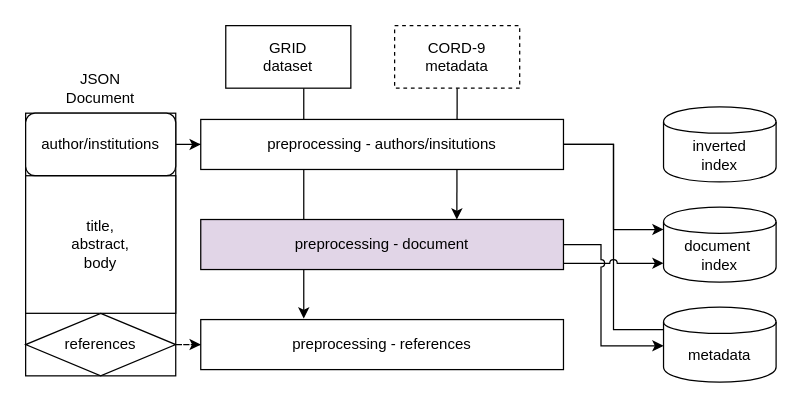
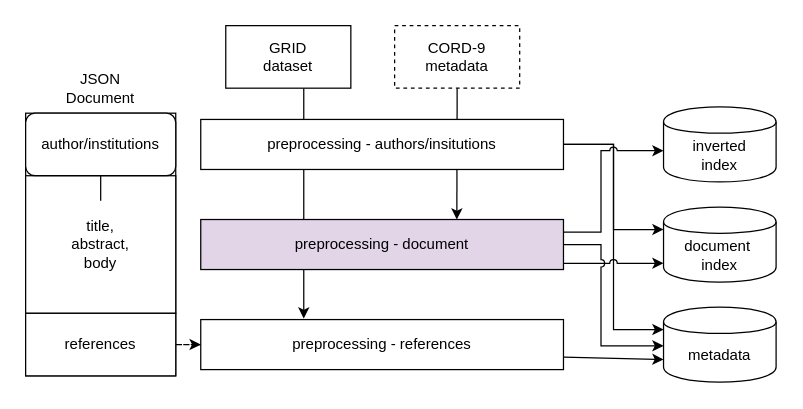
(193, 144) -> (101, 201)
none -> (601, 182)
(657, 329) -> (653, 329)
(101, 344) -> (101, 344)
none -> (609, 358)
